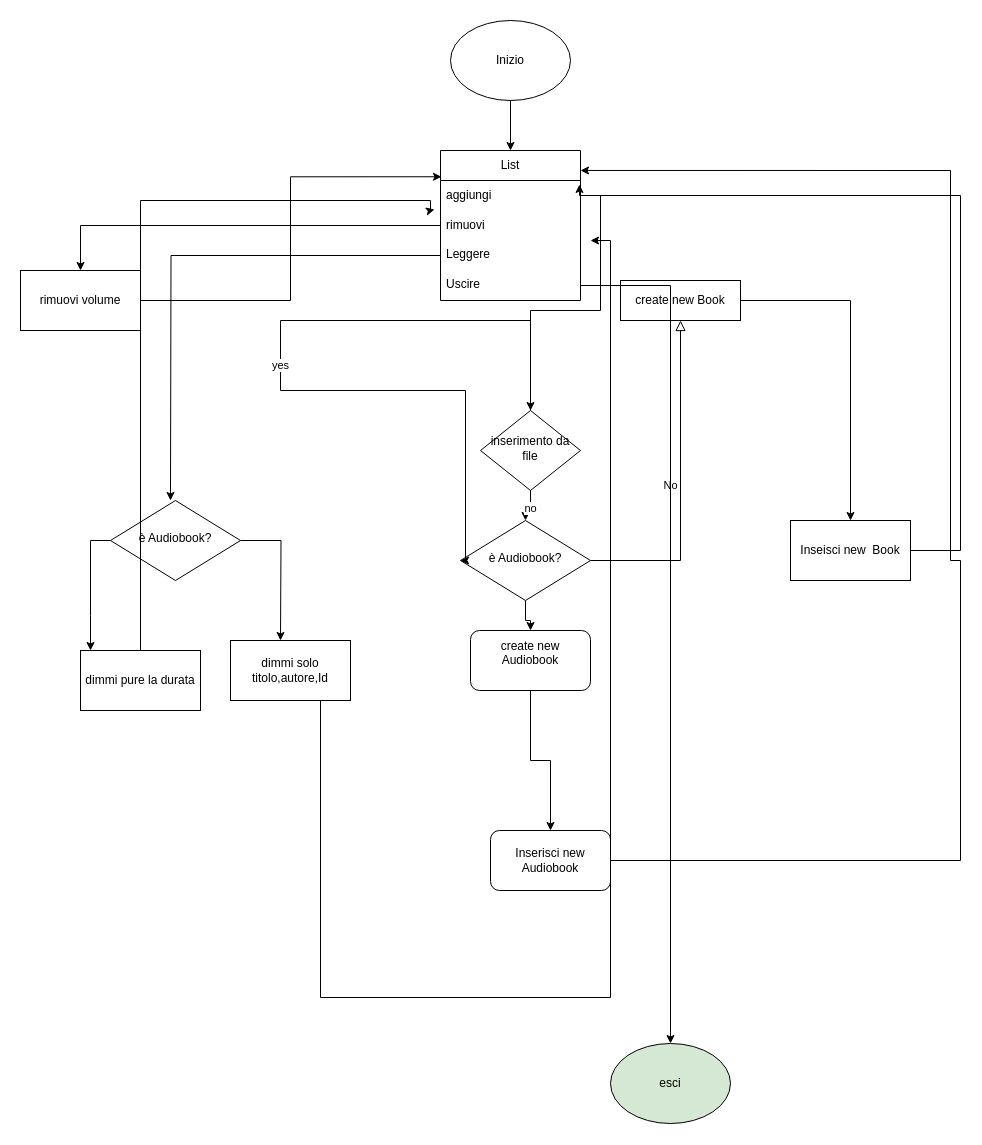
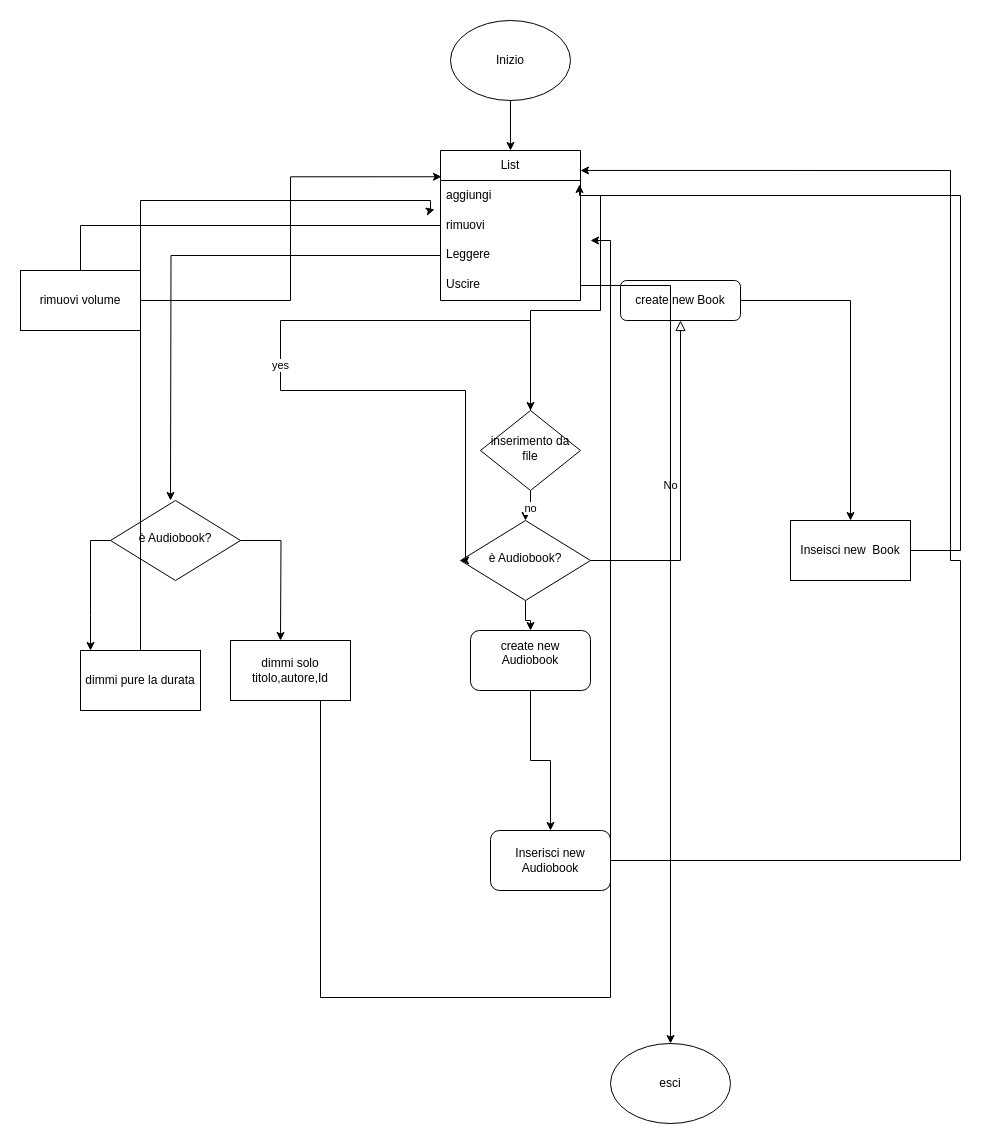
(81, 262) -> (81, 265)
(681, 301) -> (681, 301)
(671, 1084) -> (671, 1084)
